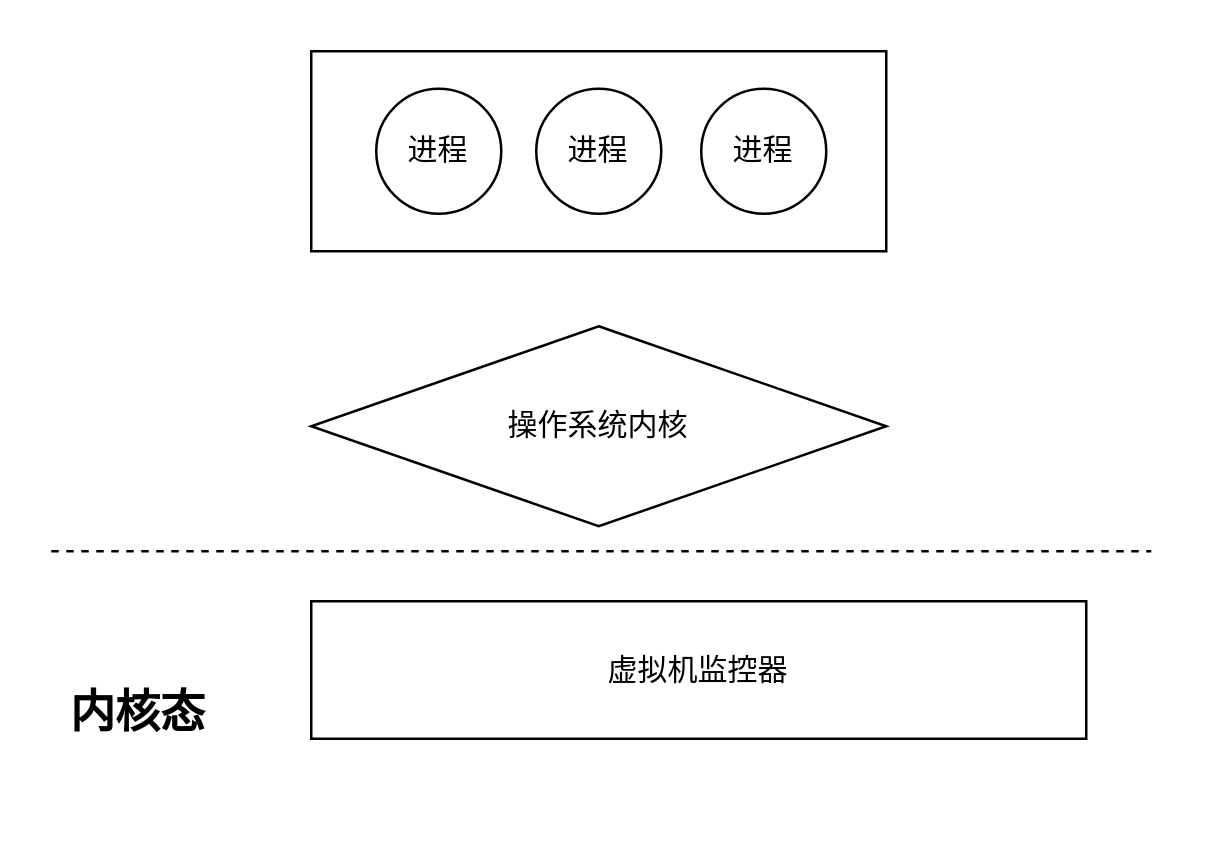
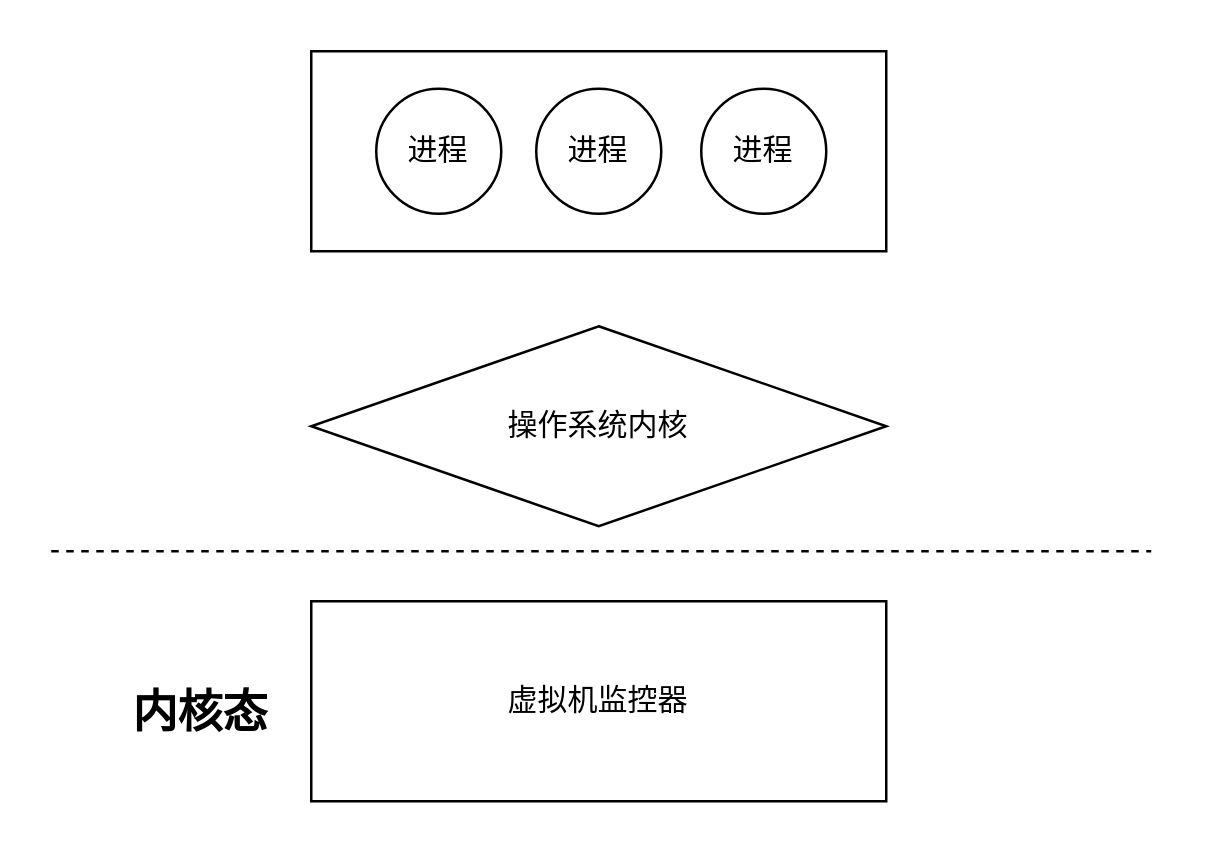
(699, 670) -> (599, 701)
(139, 714) -> (201, 714)
